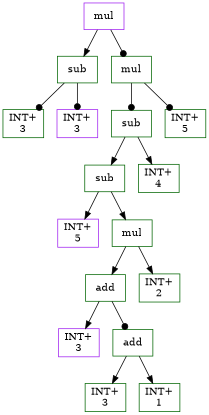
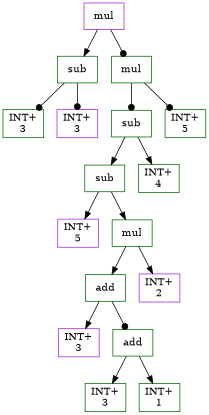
(160, 288) -> (160, 288)
